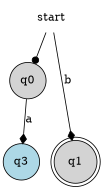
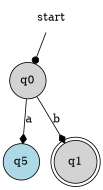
(62, 82) -> (48, 116)
(21, 162) -> (21, 162)
